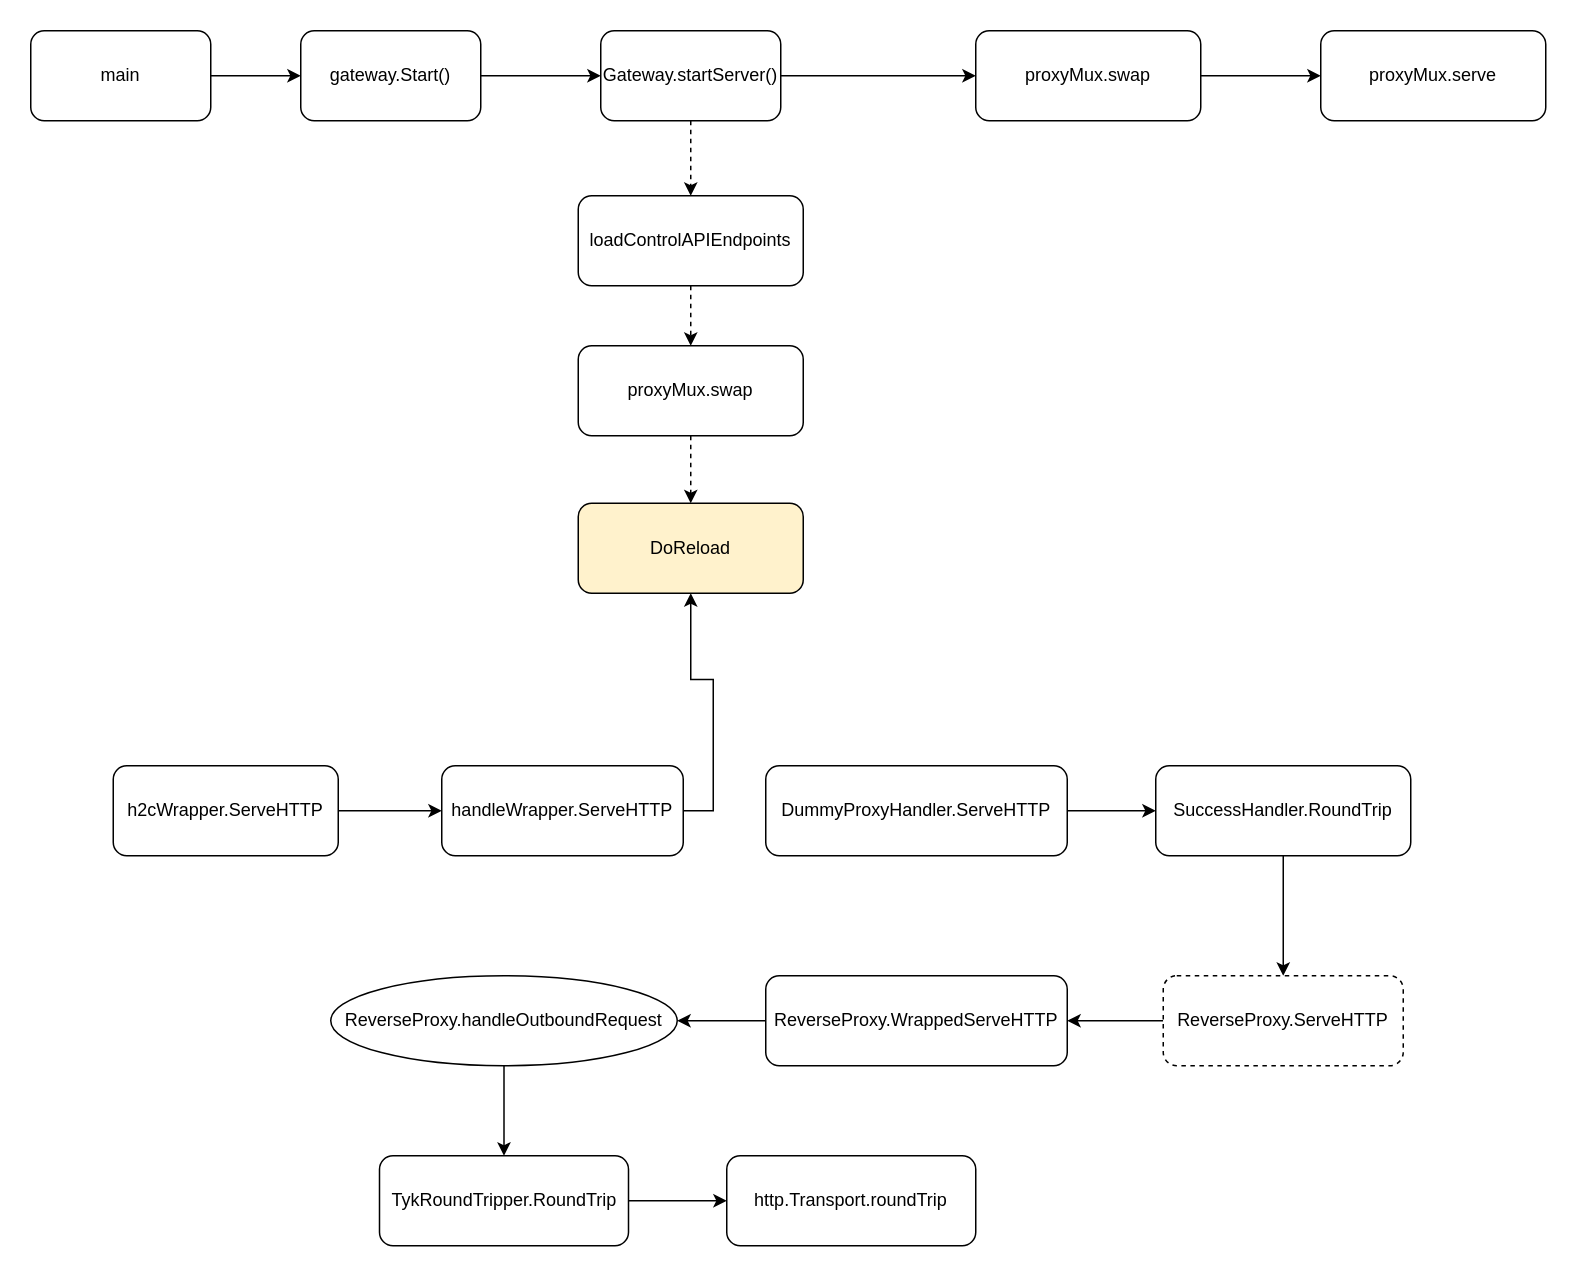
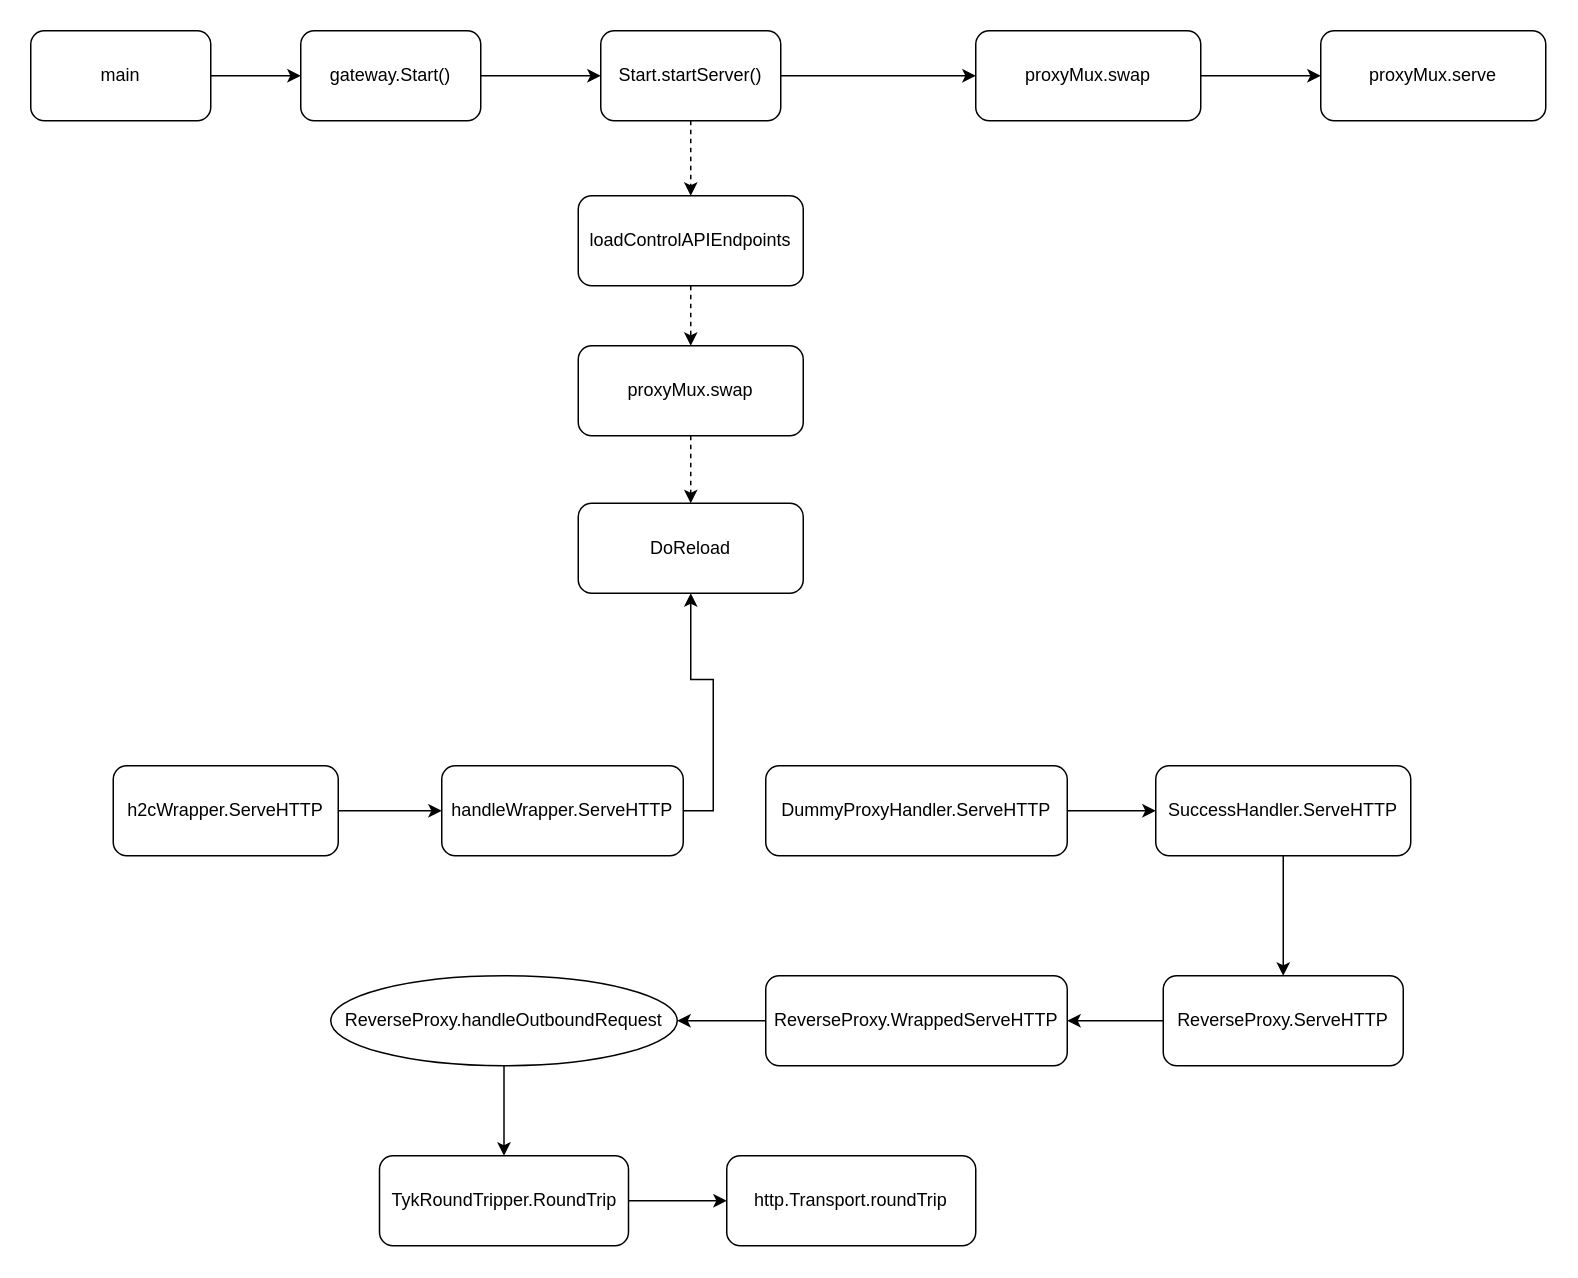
(691, 76) -> (691, 76)
(691, 548) -> (691, 548)
(1283, 811) -> (1283, 811)
(1283, 1021) -> (1283, 1021)
